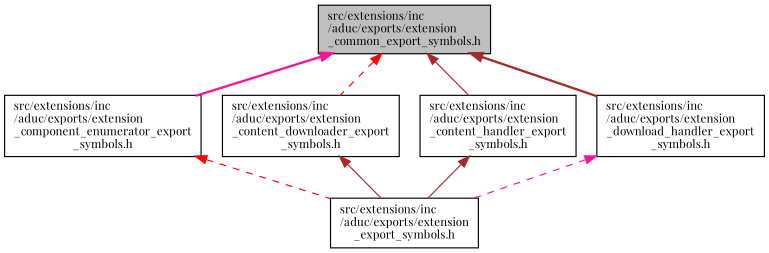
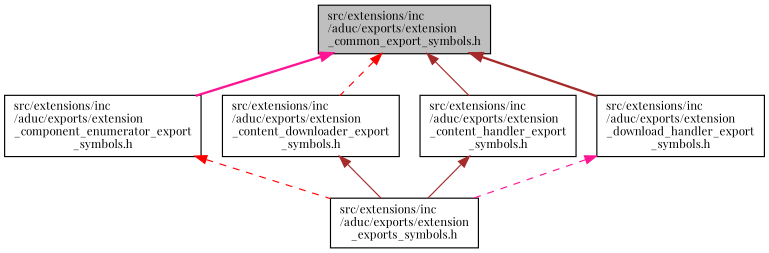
(404, 223) -> (404, 223)
